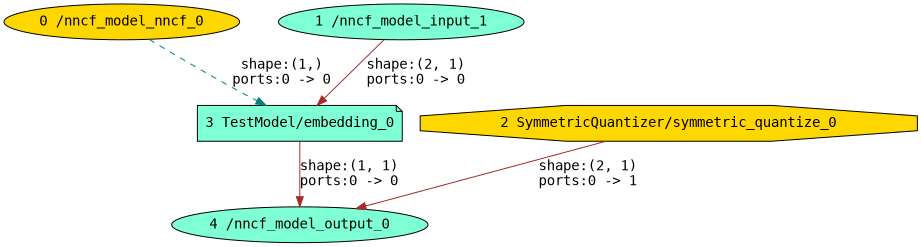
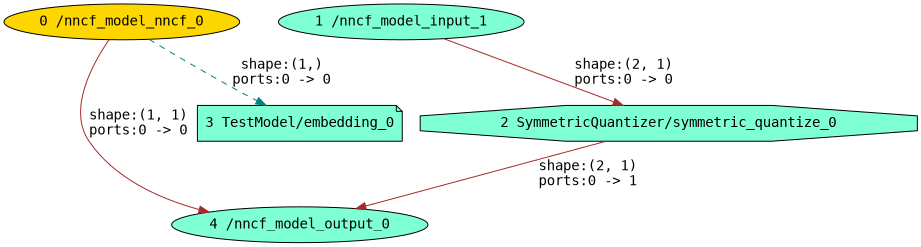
(354, 69) -> (529, 70)
(669, 123) -> (669, 123)
(300, 169) -> (96, 150)
